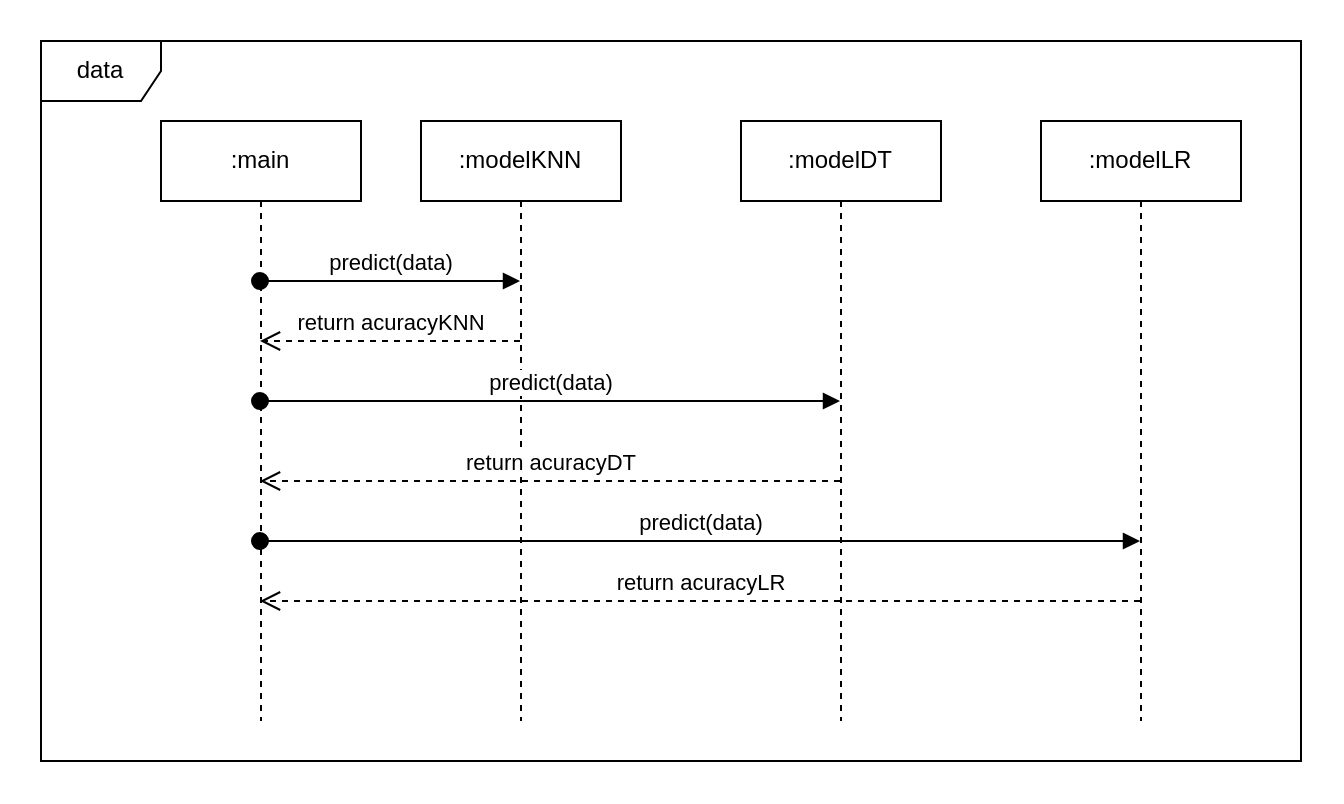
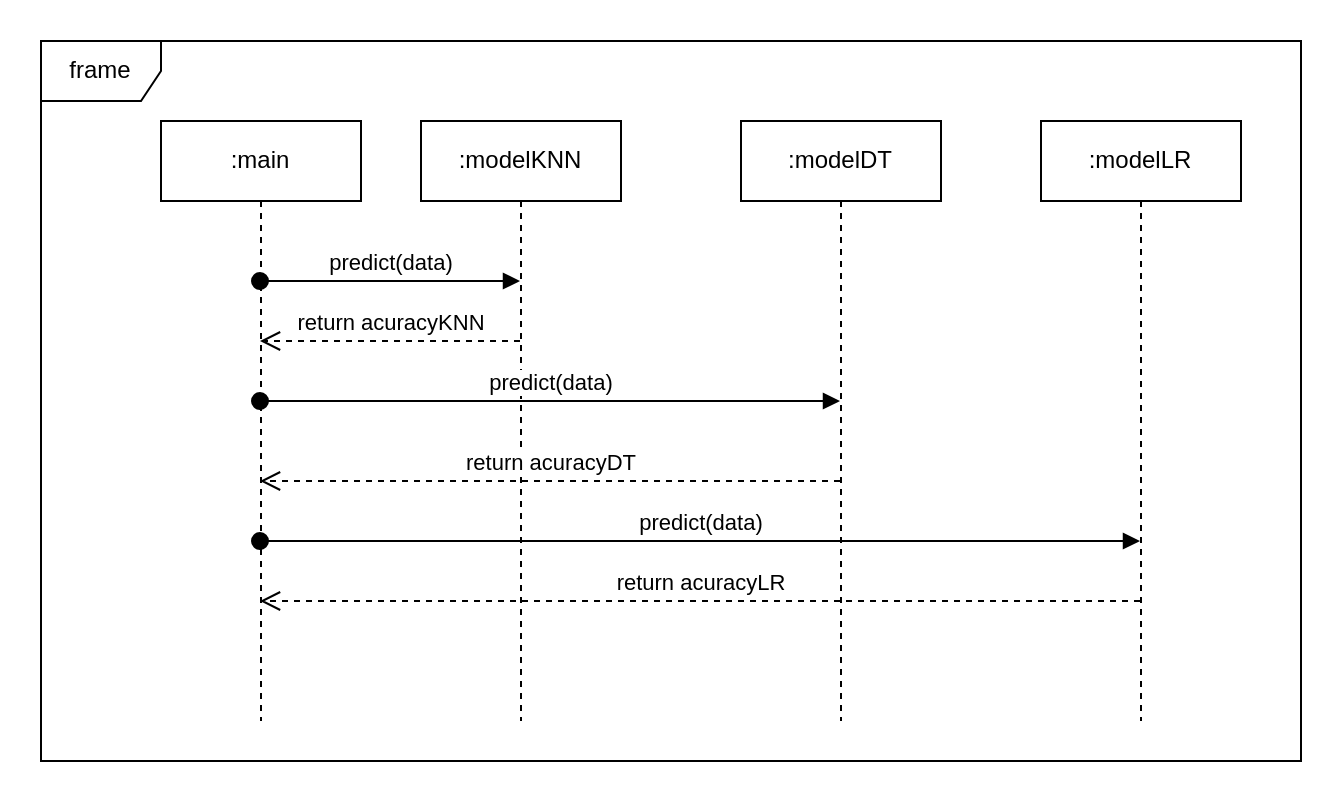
(101, 71) -> (101, 71)
